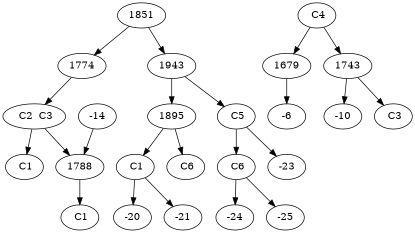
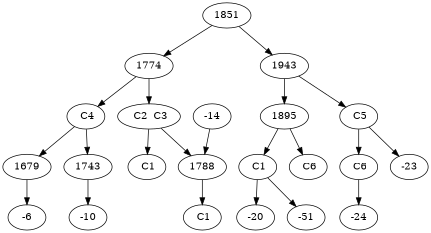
none -> (120, 89)
(393, 116) -> none
(183, 217) -> (306, 217)
(285, 217) -> none
